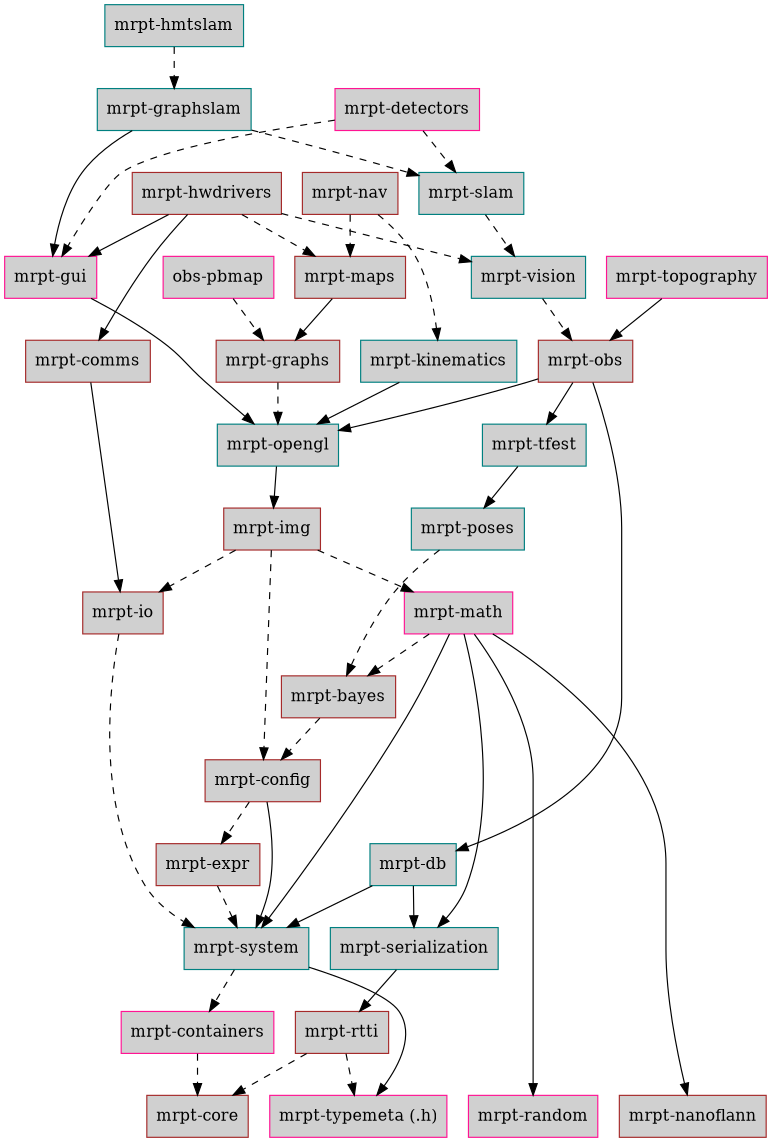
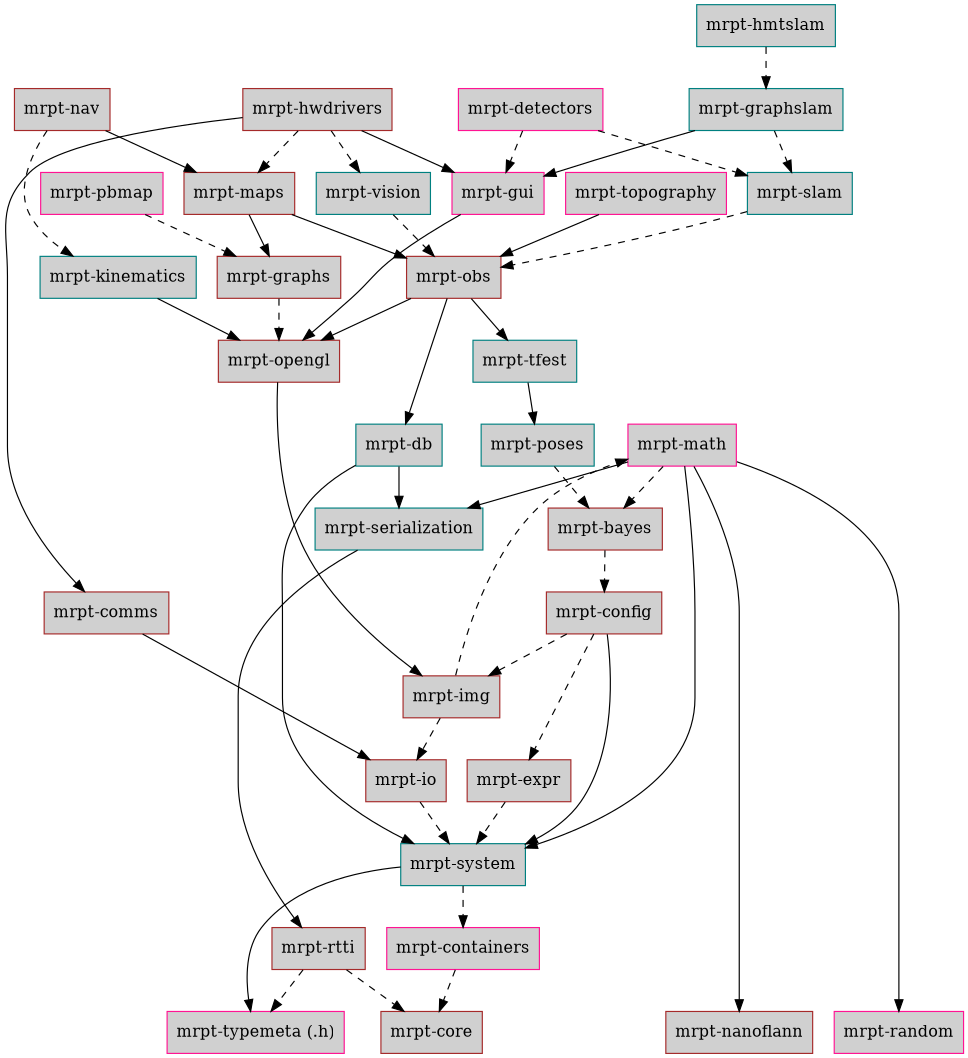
(350, 224) -> (146, 149)
(497, 231) -> (630, 240)
none -> (343, 234)
(218, 277) -> (102, 193)
(278, 445) -> (279, 361)
(268, 649) -> (533, 652)
